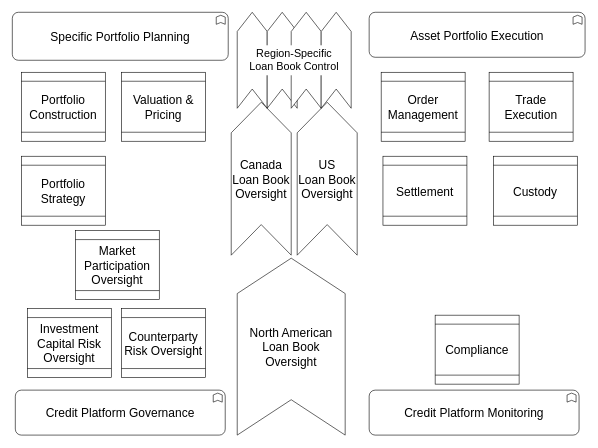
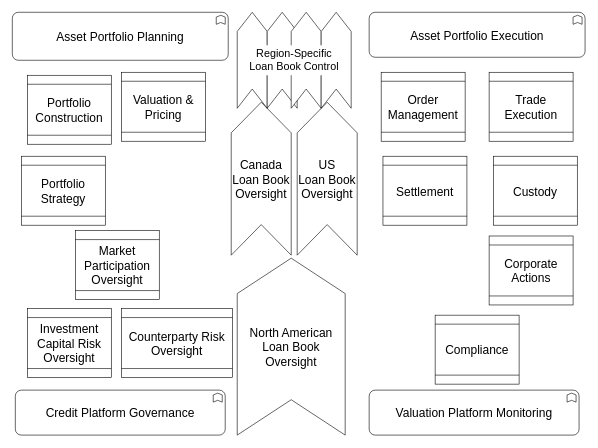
(120, 36) -> (120, 36)
(63, 107) -> (69, 110)
none -> (531, 271)
(164, 343) -> (177, 343)
(474, 413) -> (474, 413)
